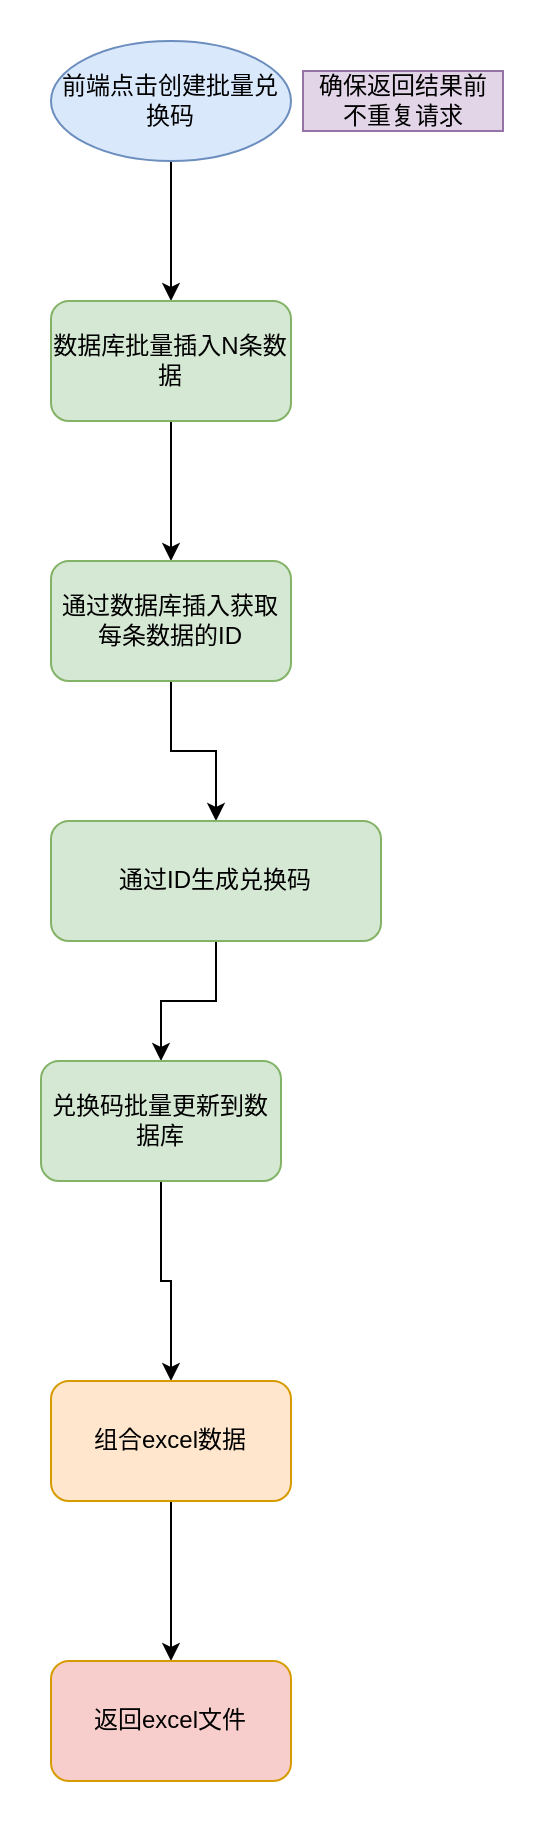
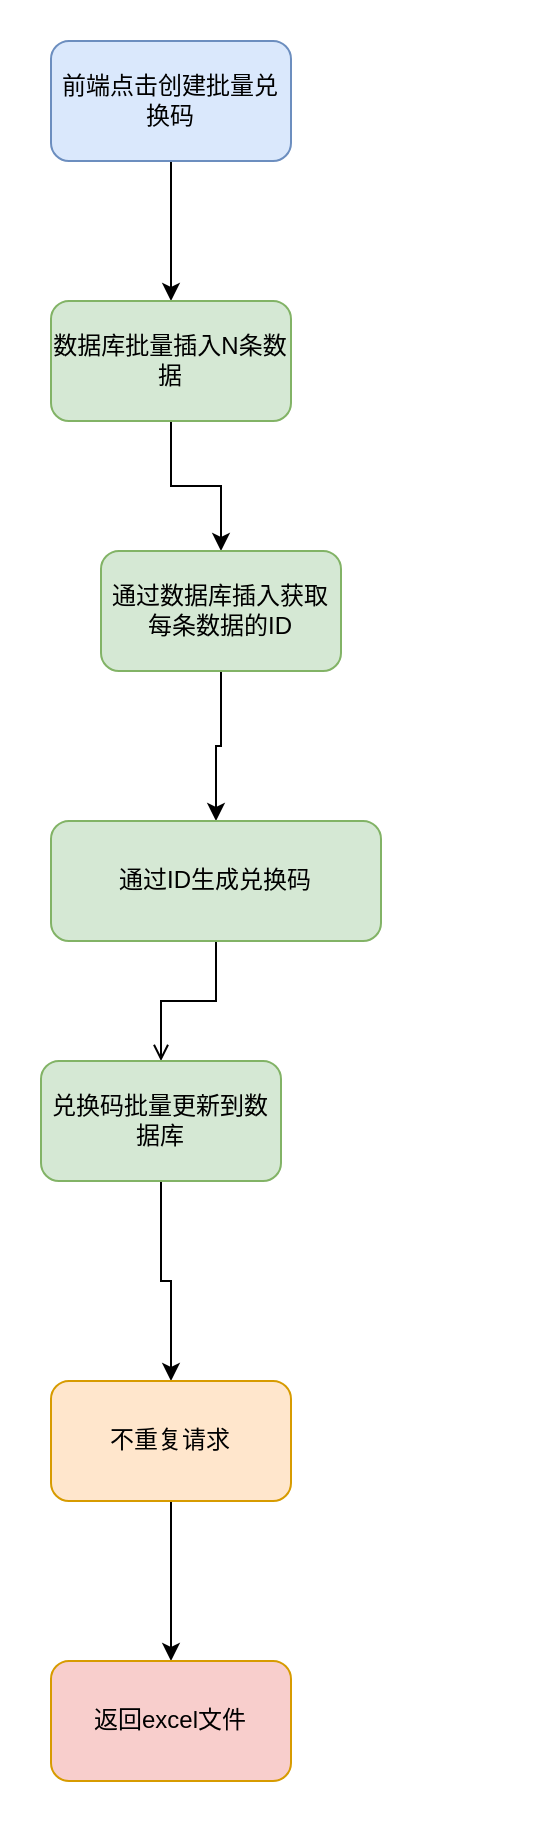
(171, 101) -> (171, 101)
(403, 101) -> none
(171, 621) -> (221, 611)
(161, 1046) -> (161, 1048)
(171, 1441) -> (171, 1441)
